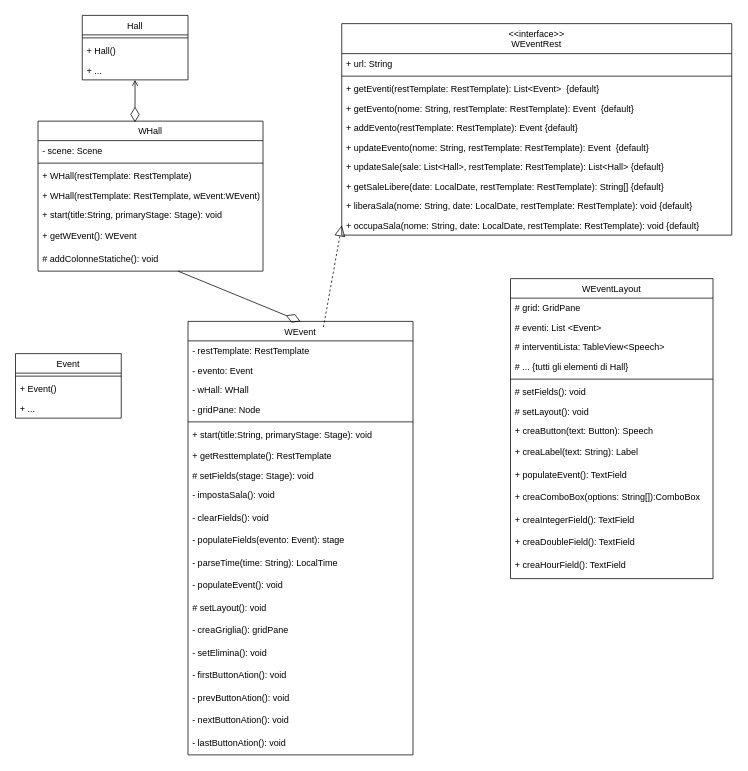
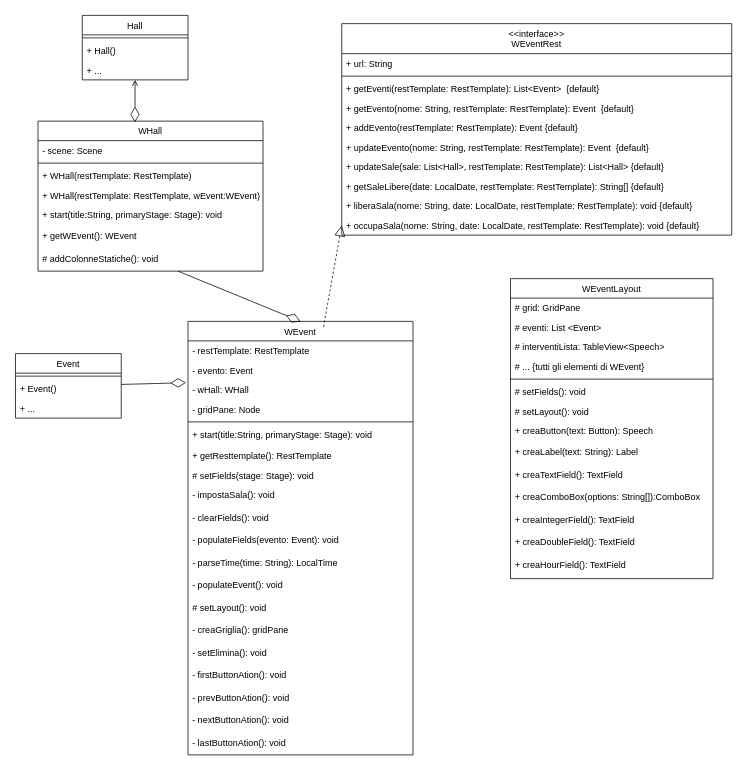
(580, 367) -> (588, 367)
none -> (148, 384)
(578, 475) -> (577, 475)
(278, 540) -> (275, 540)
